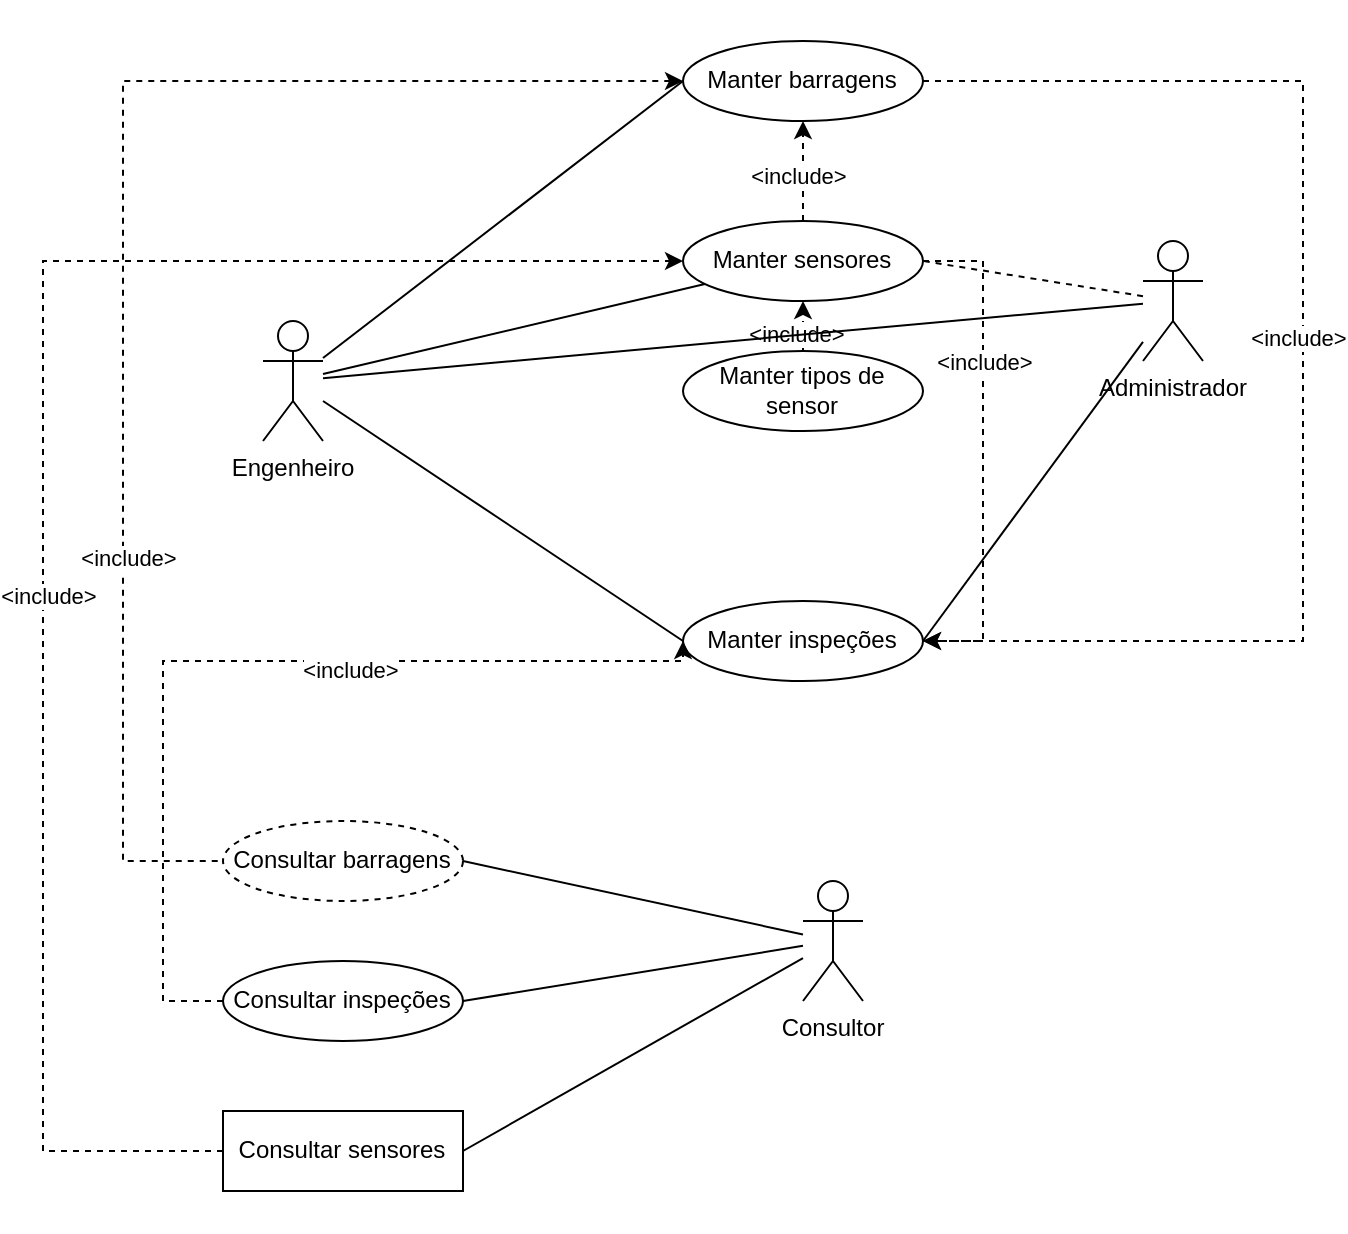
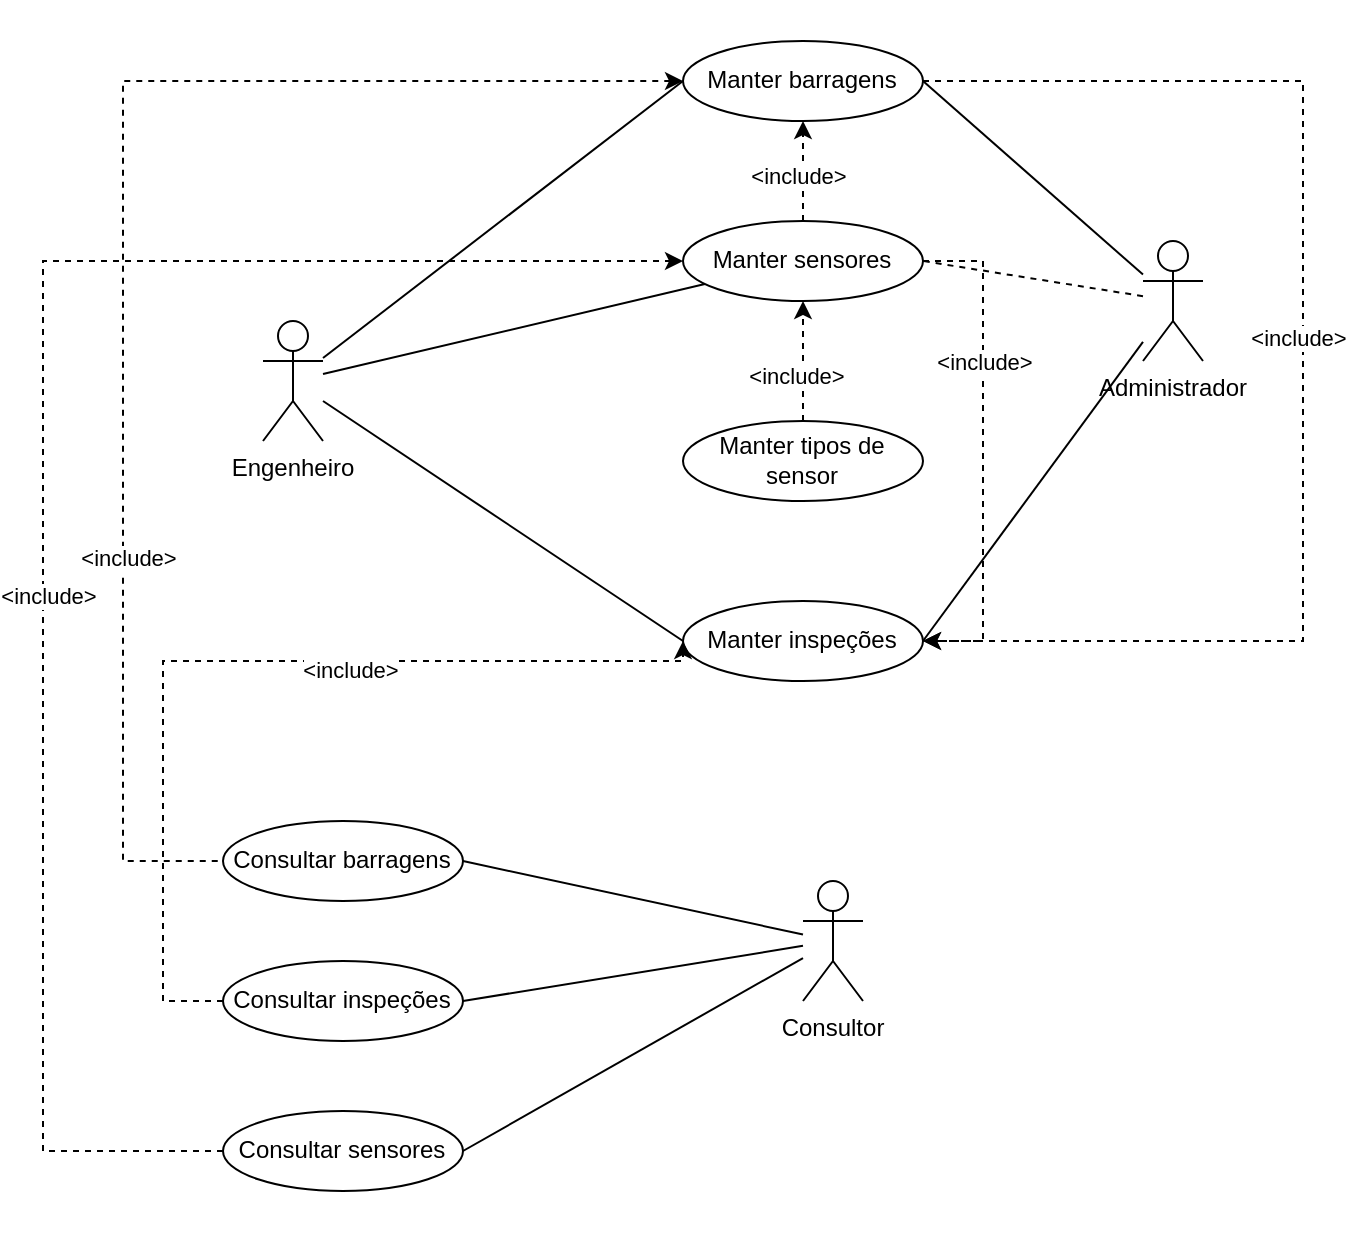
(733, 341) -> (1036, 180)
(803, 391) -> (803, 461)
(343, 861) -> (343, 861)
(343, 1151) -> (343, 1151)
